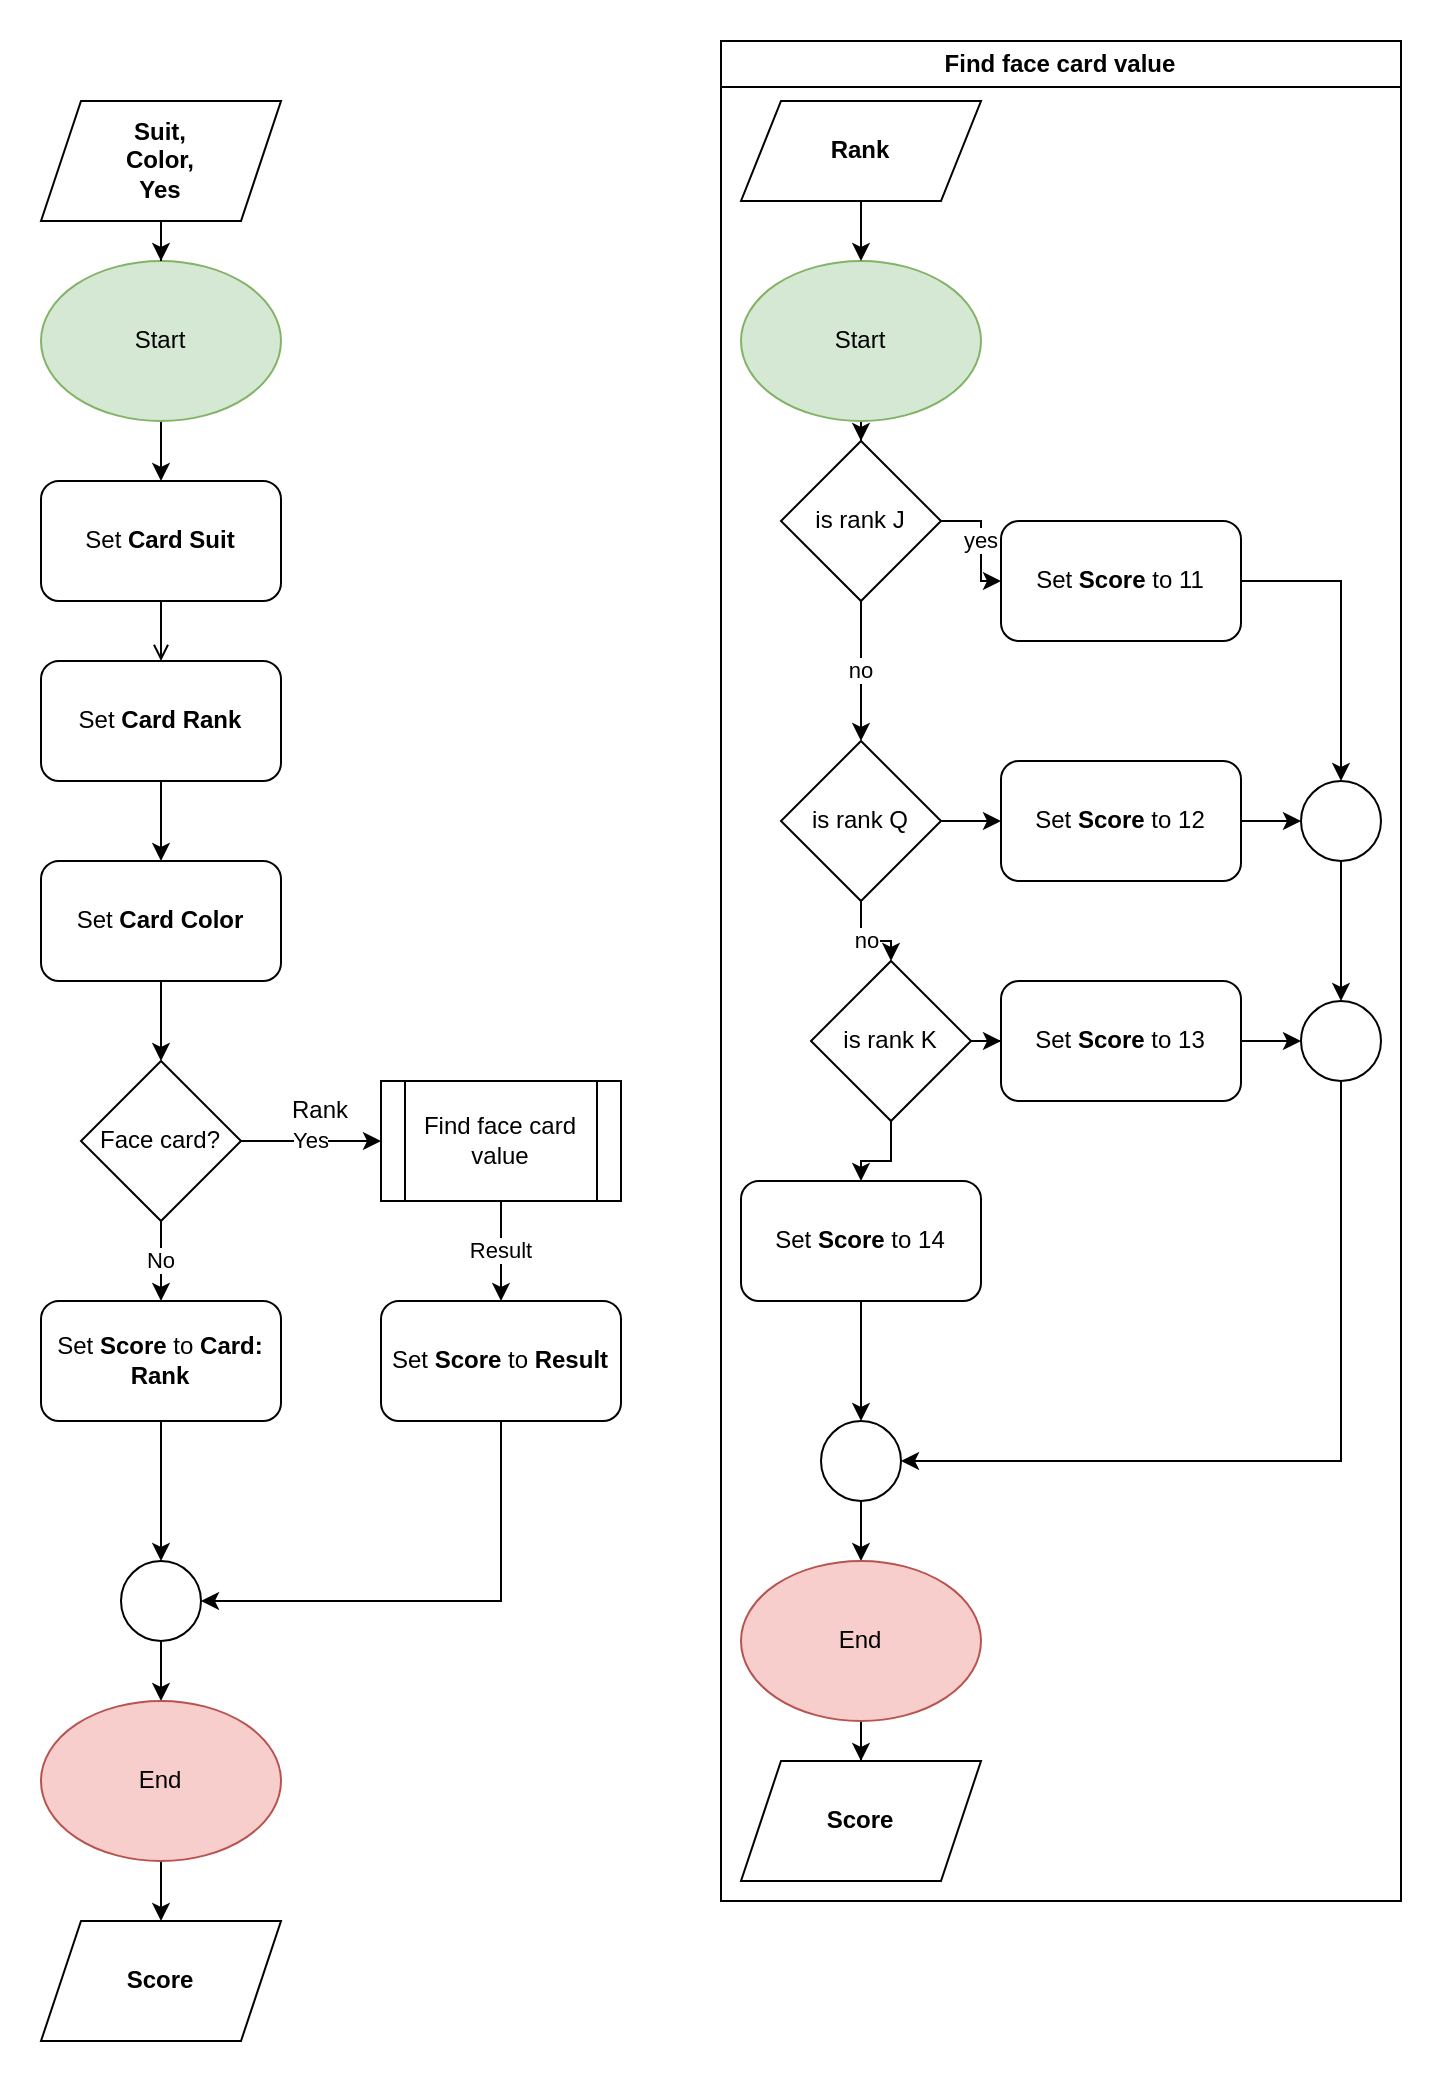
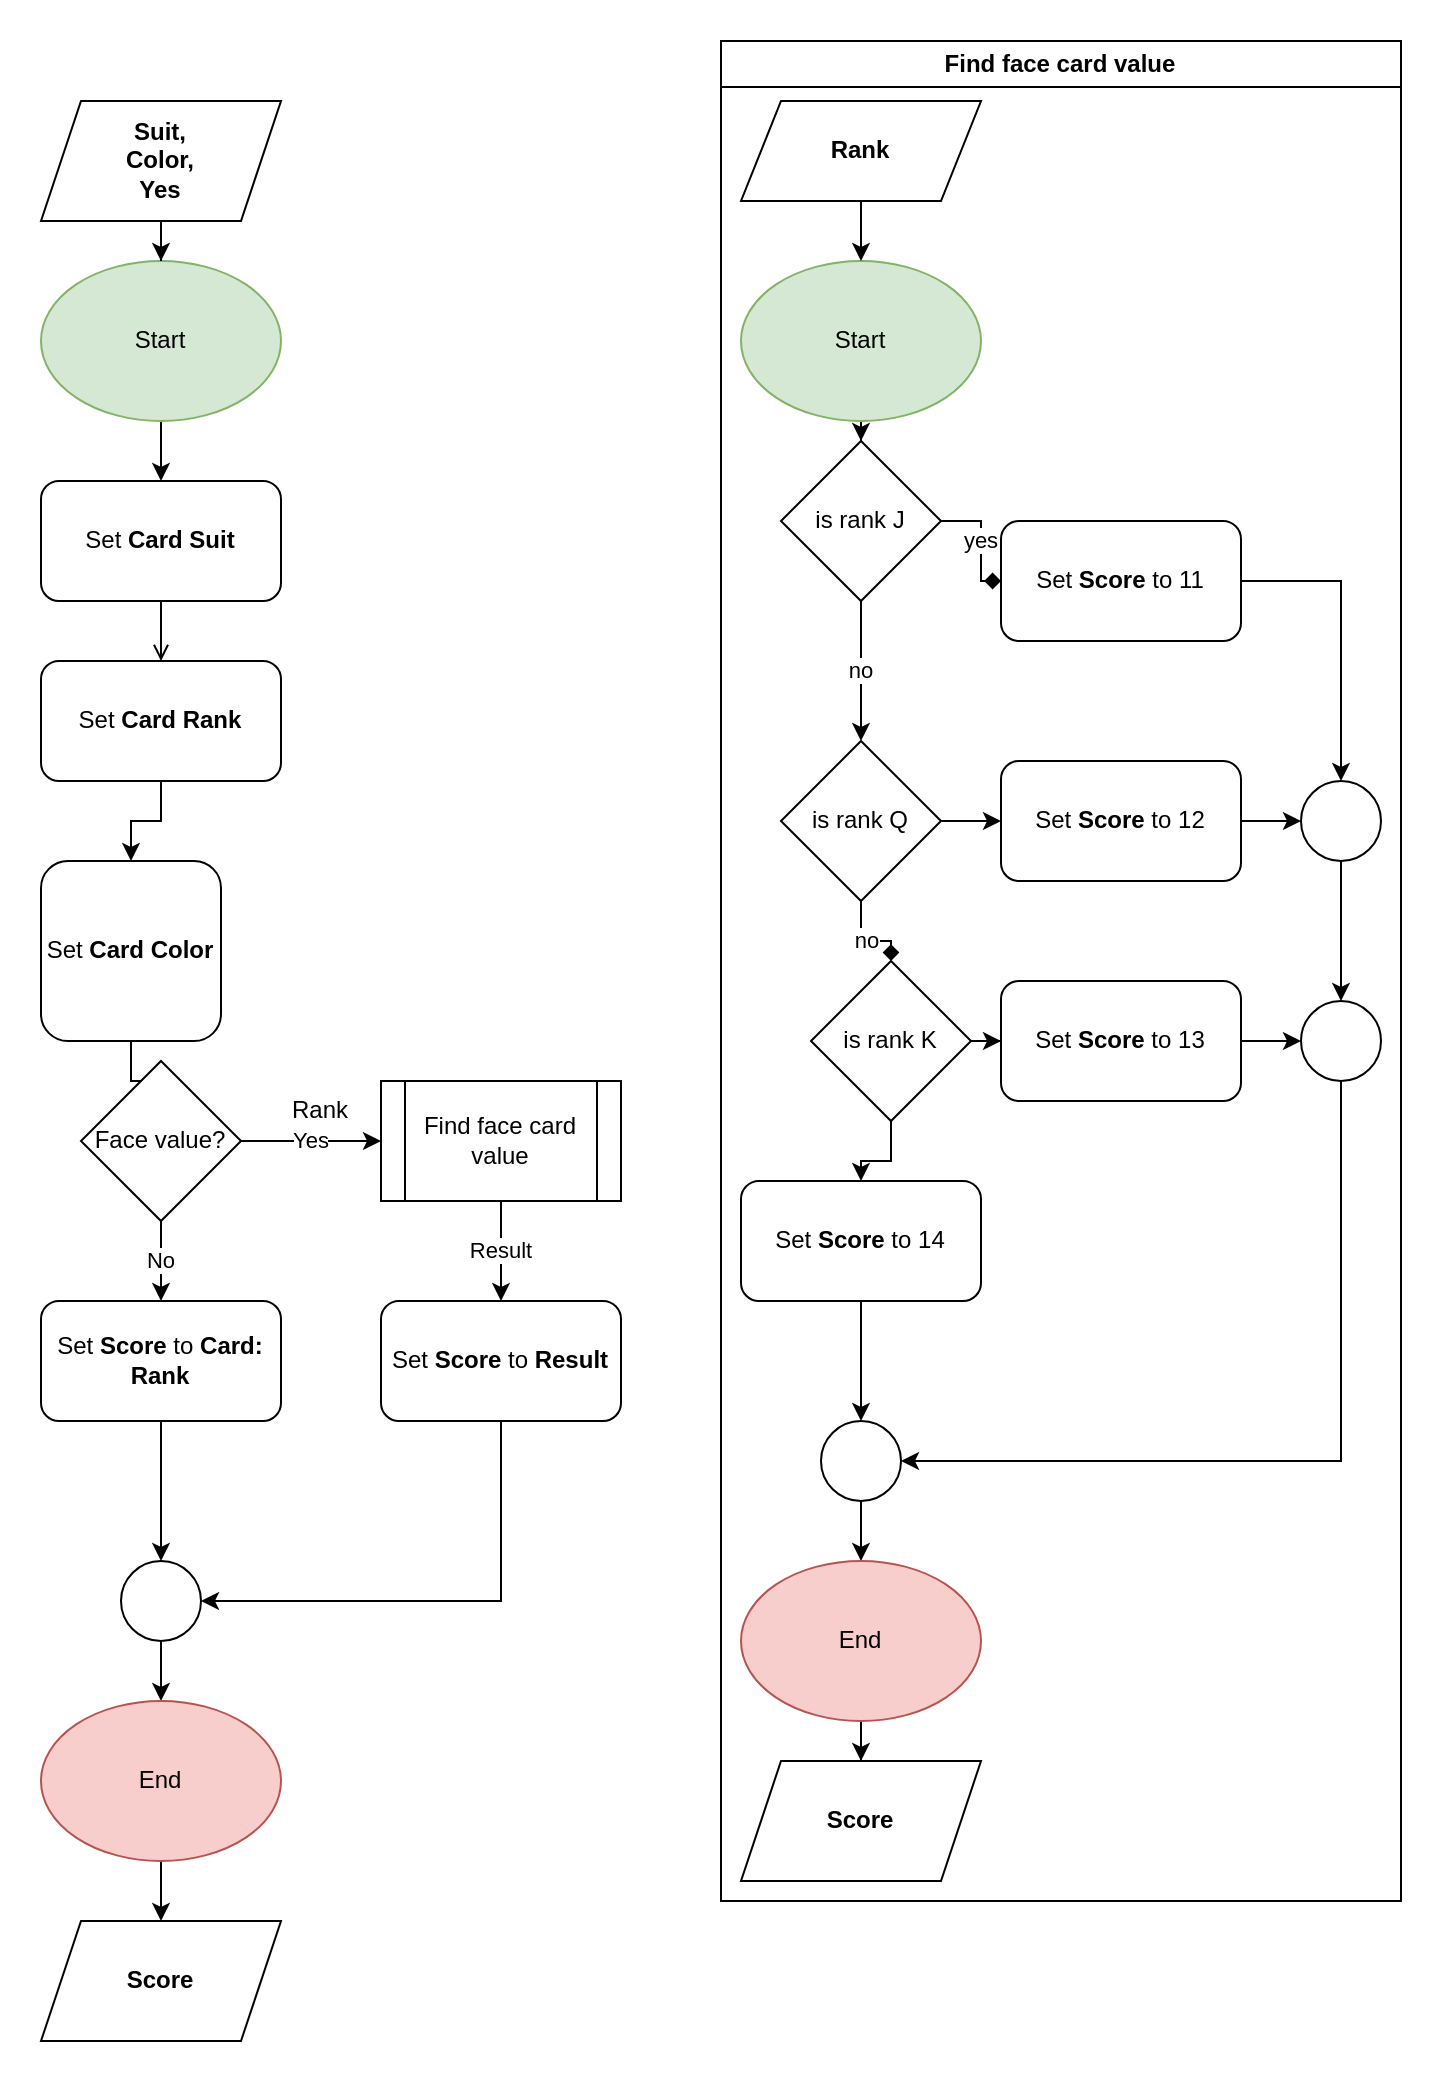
(986, 581) -> (984, 581)
(161, 921) -> (131, 951)
(891, 946) -> (891, 944)
(161, 1141) -> (161, 1141)
